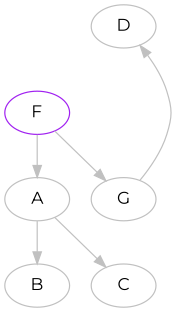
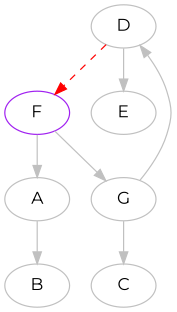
none -> (85, 65)
none -> (124, 113)
(76, 238) -> (124, 237)
